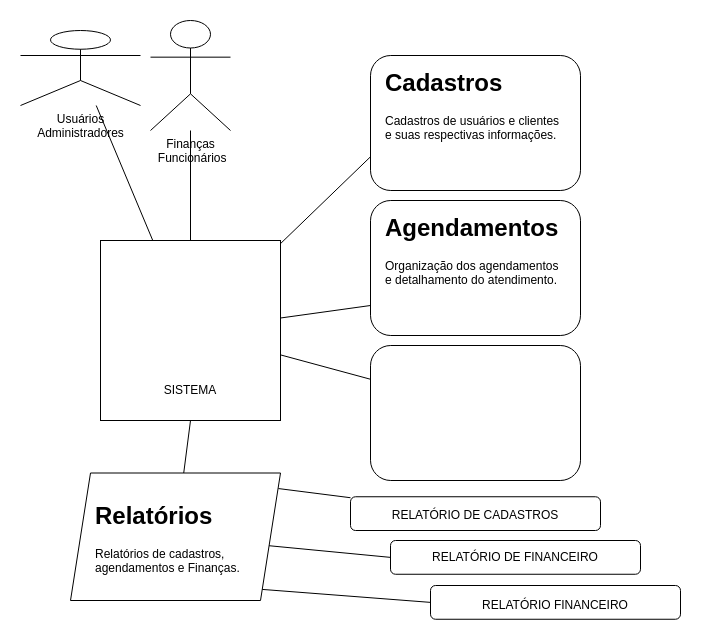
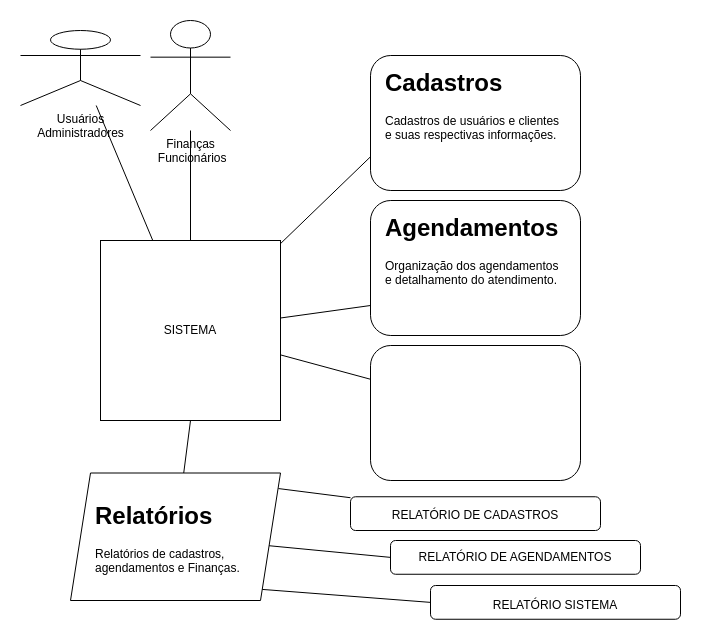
(191, 391) -> (191, 331)
(516, 558) -> (516, 558)
(556, 606) -> (556, 606)
